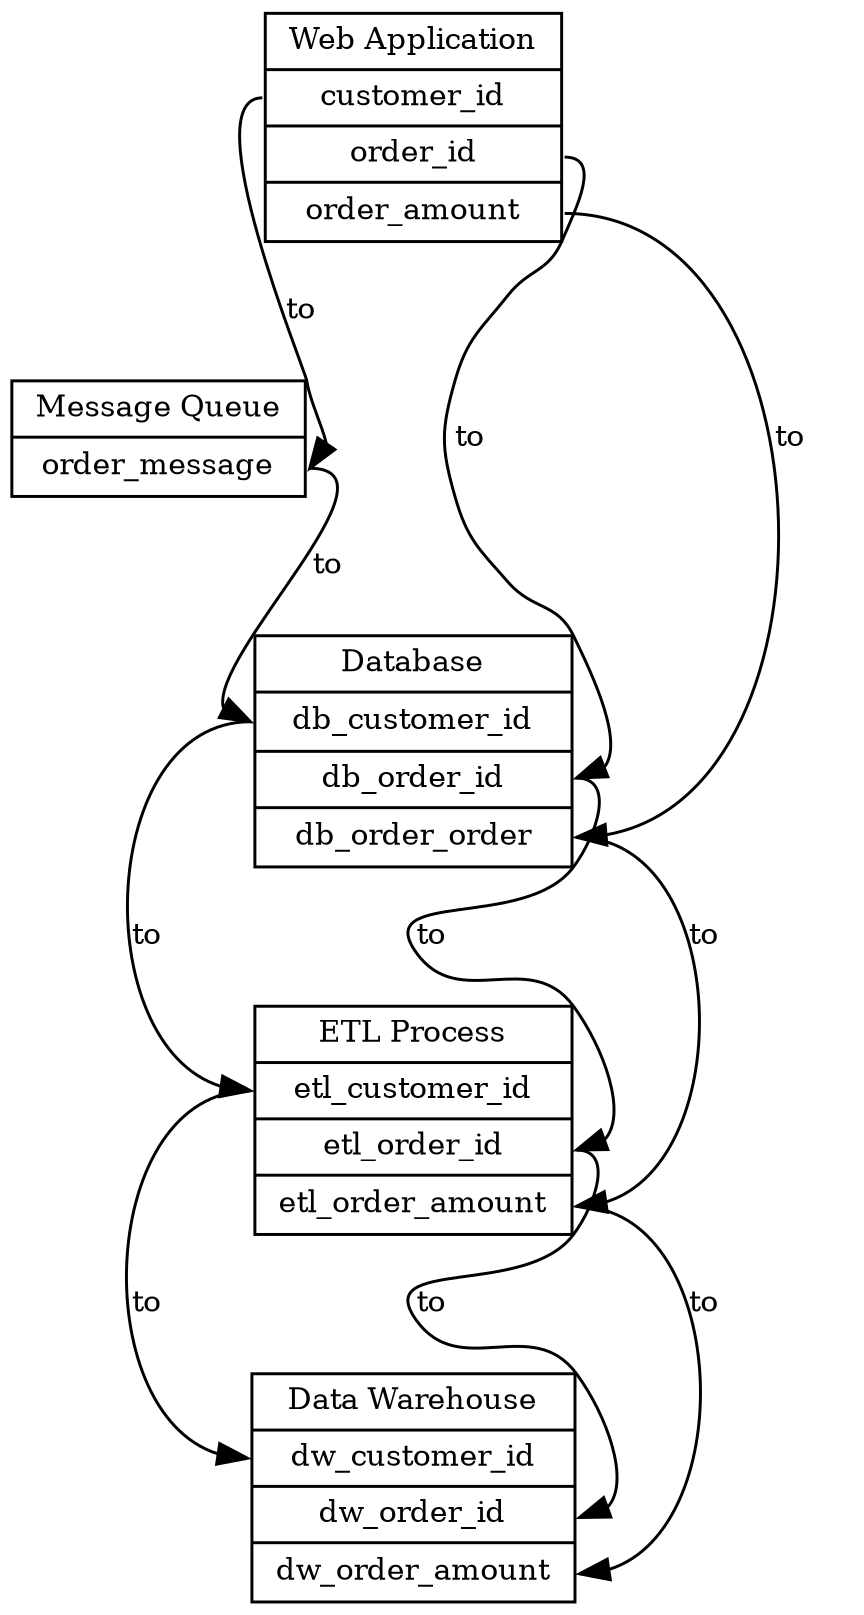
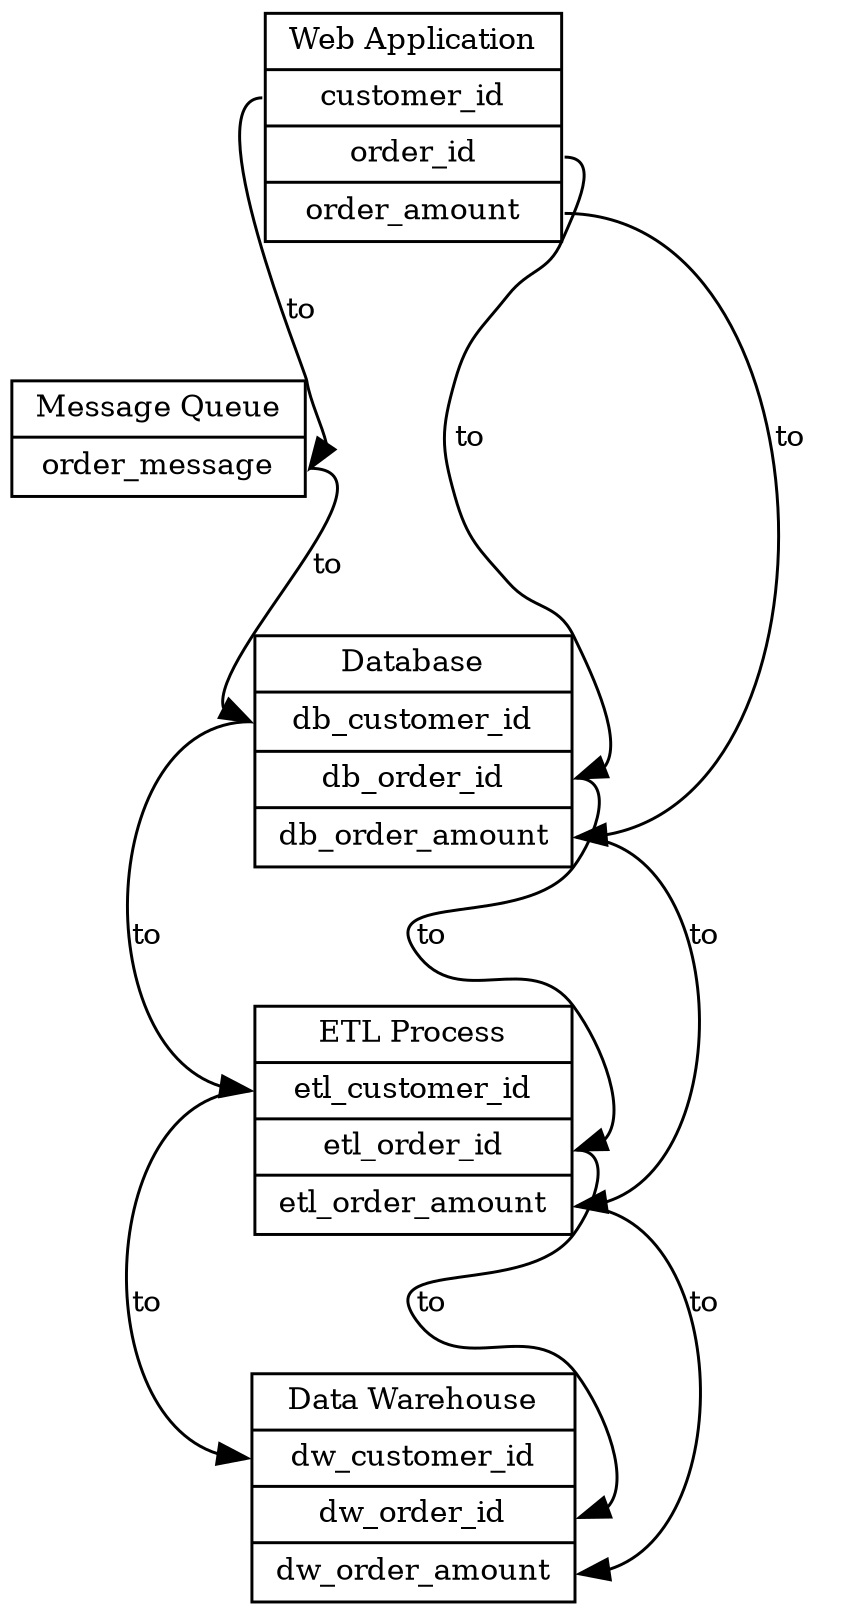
(413, 836) -> (413, 836)
